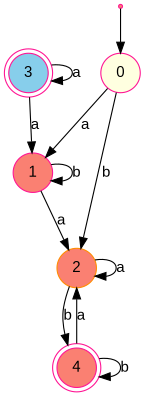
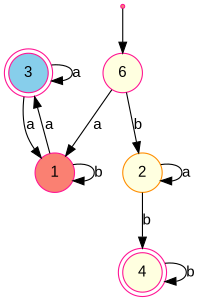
(121, 73) -> (123, 73)
(52, 215) -> (44, 130)
(77, 268) -> (142, 173)
(77, 321) -> none
(77, 368) -> (142, 272)
